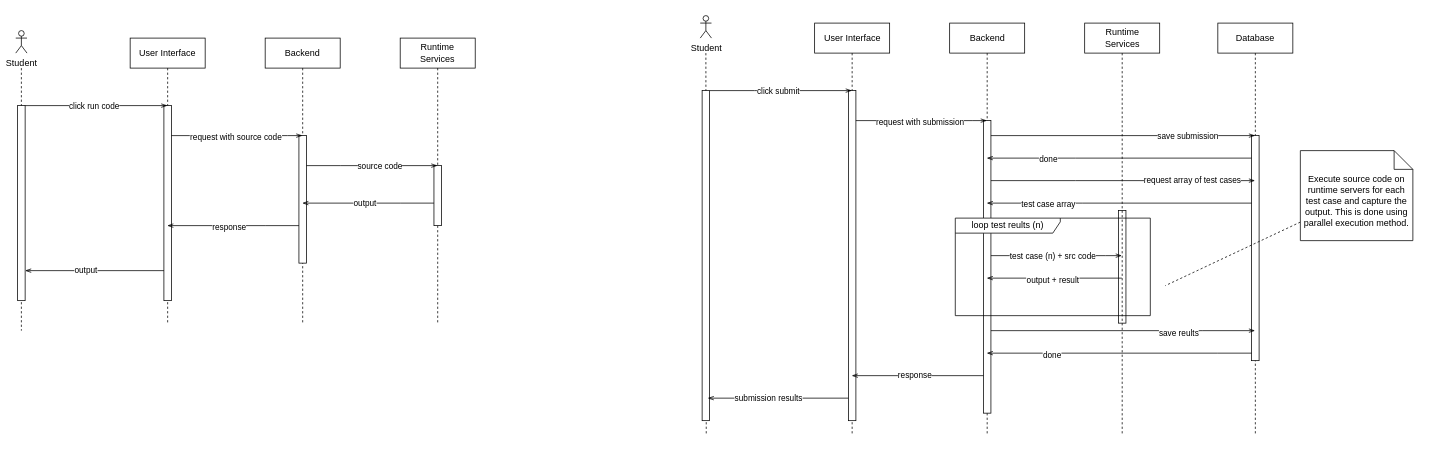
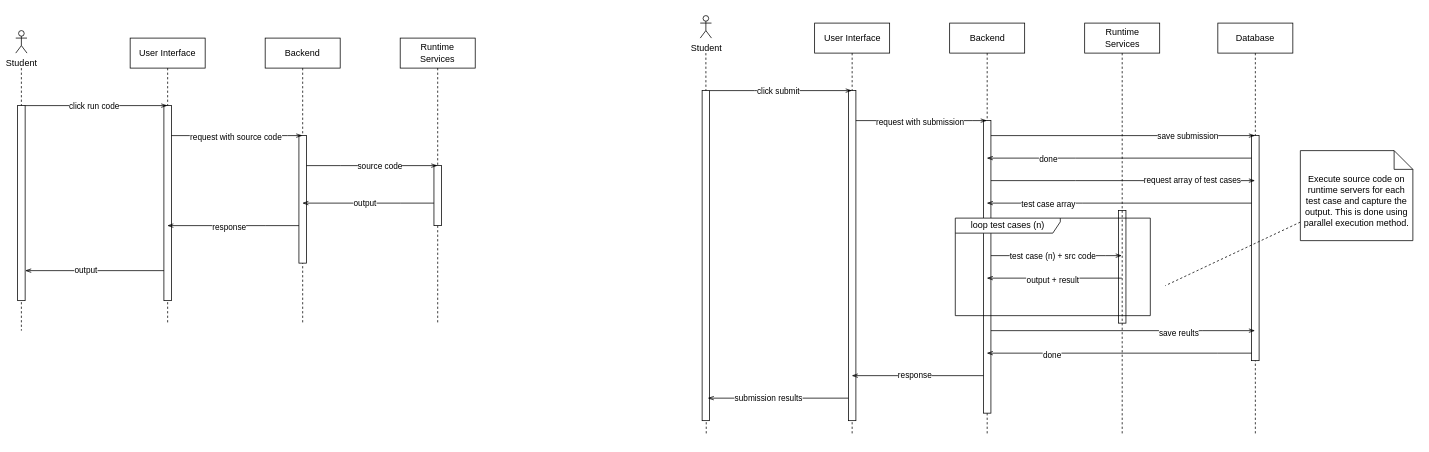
(1008, 225) -> (1008, 225)
